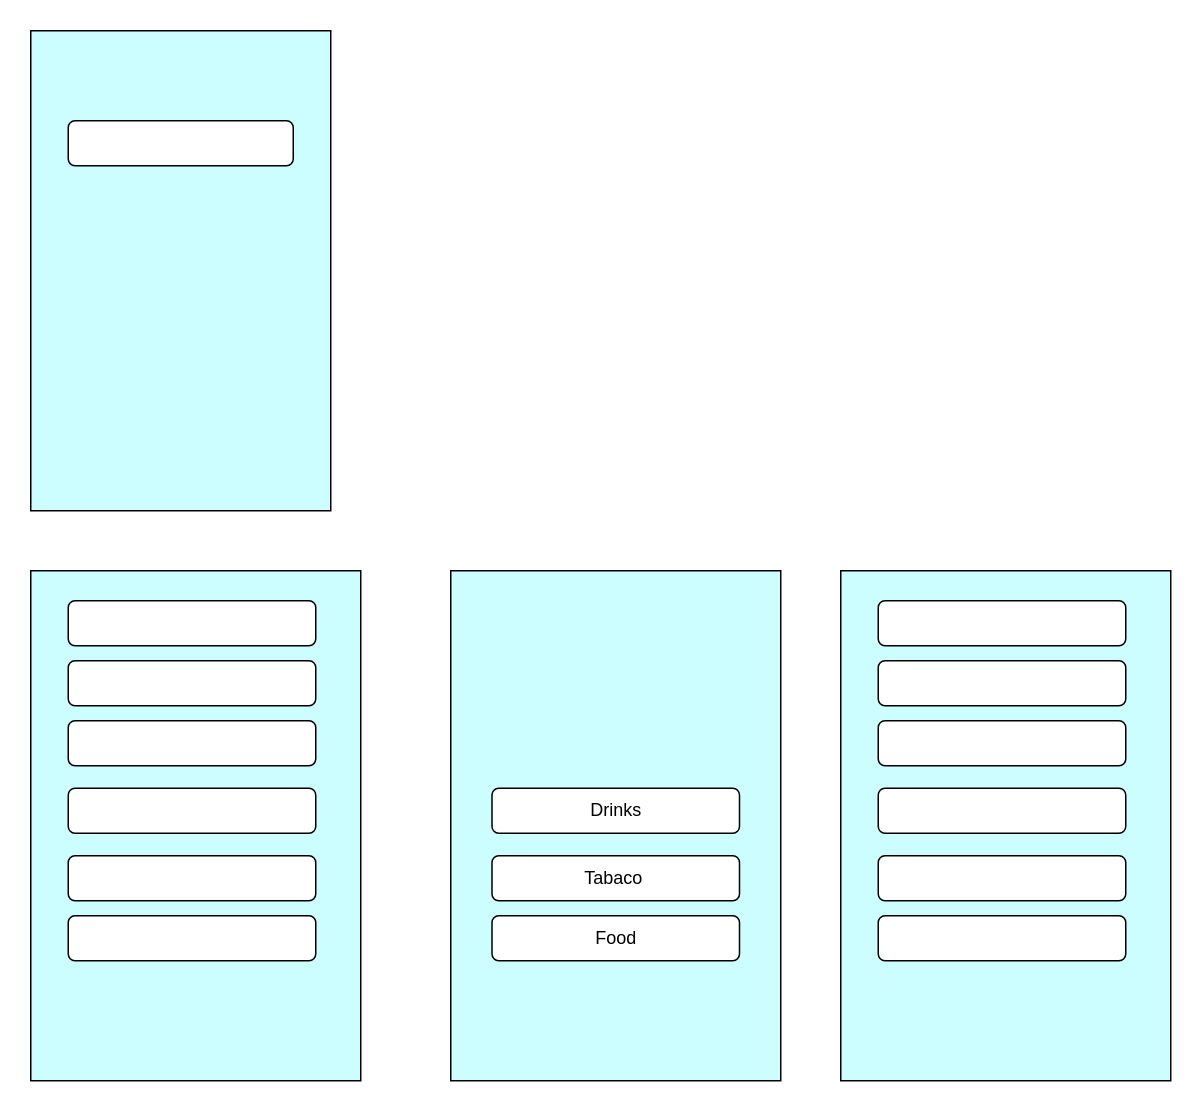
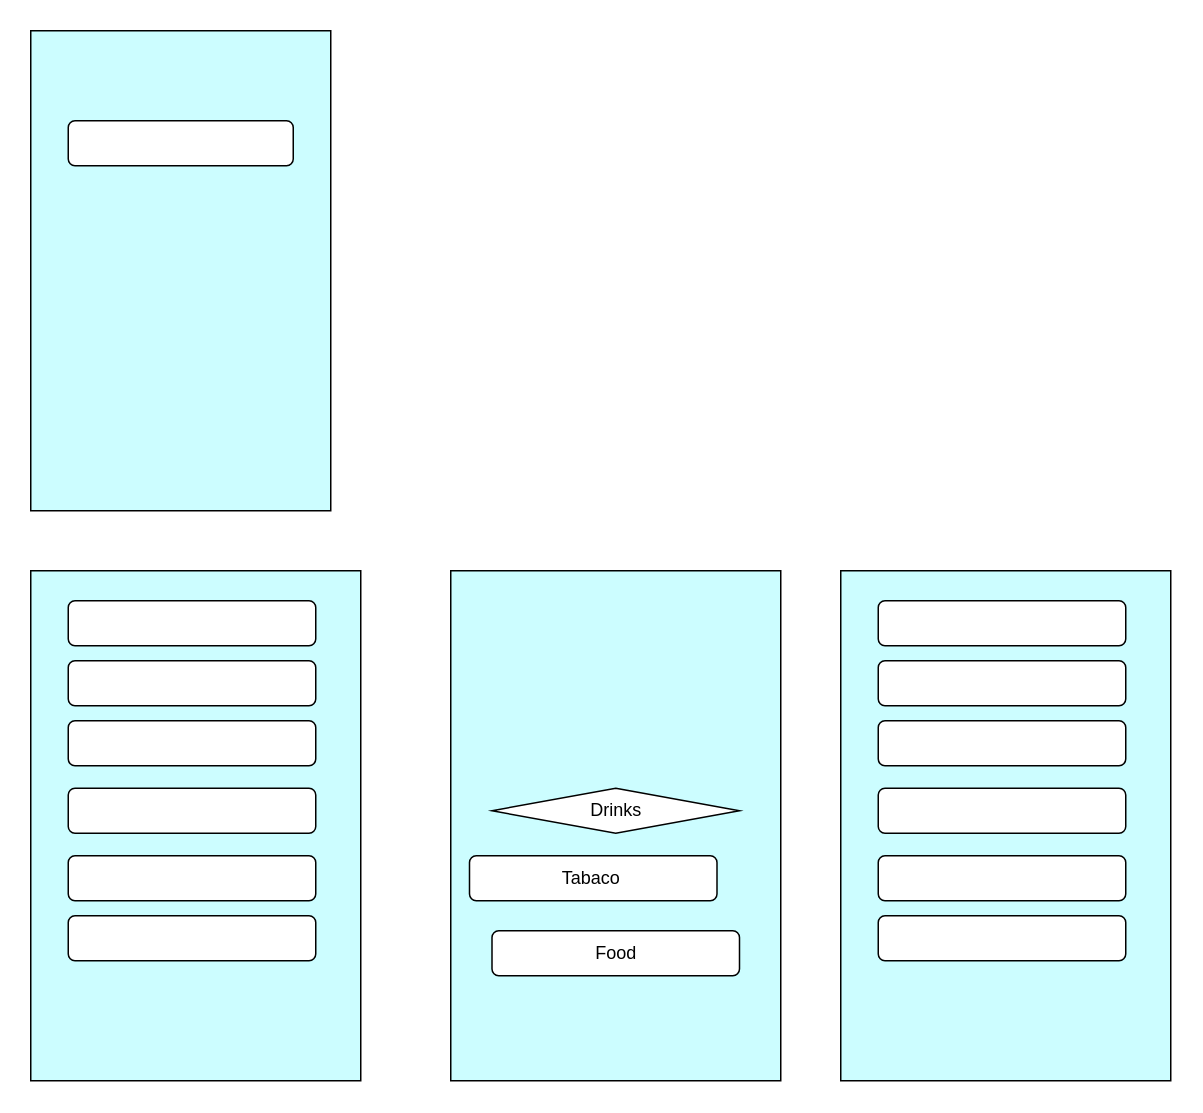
(616, 811) -> (616, 811)
(616, 878) -> (593, 878)
(616, 938) -> (616, 953)
